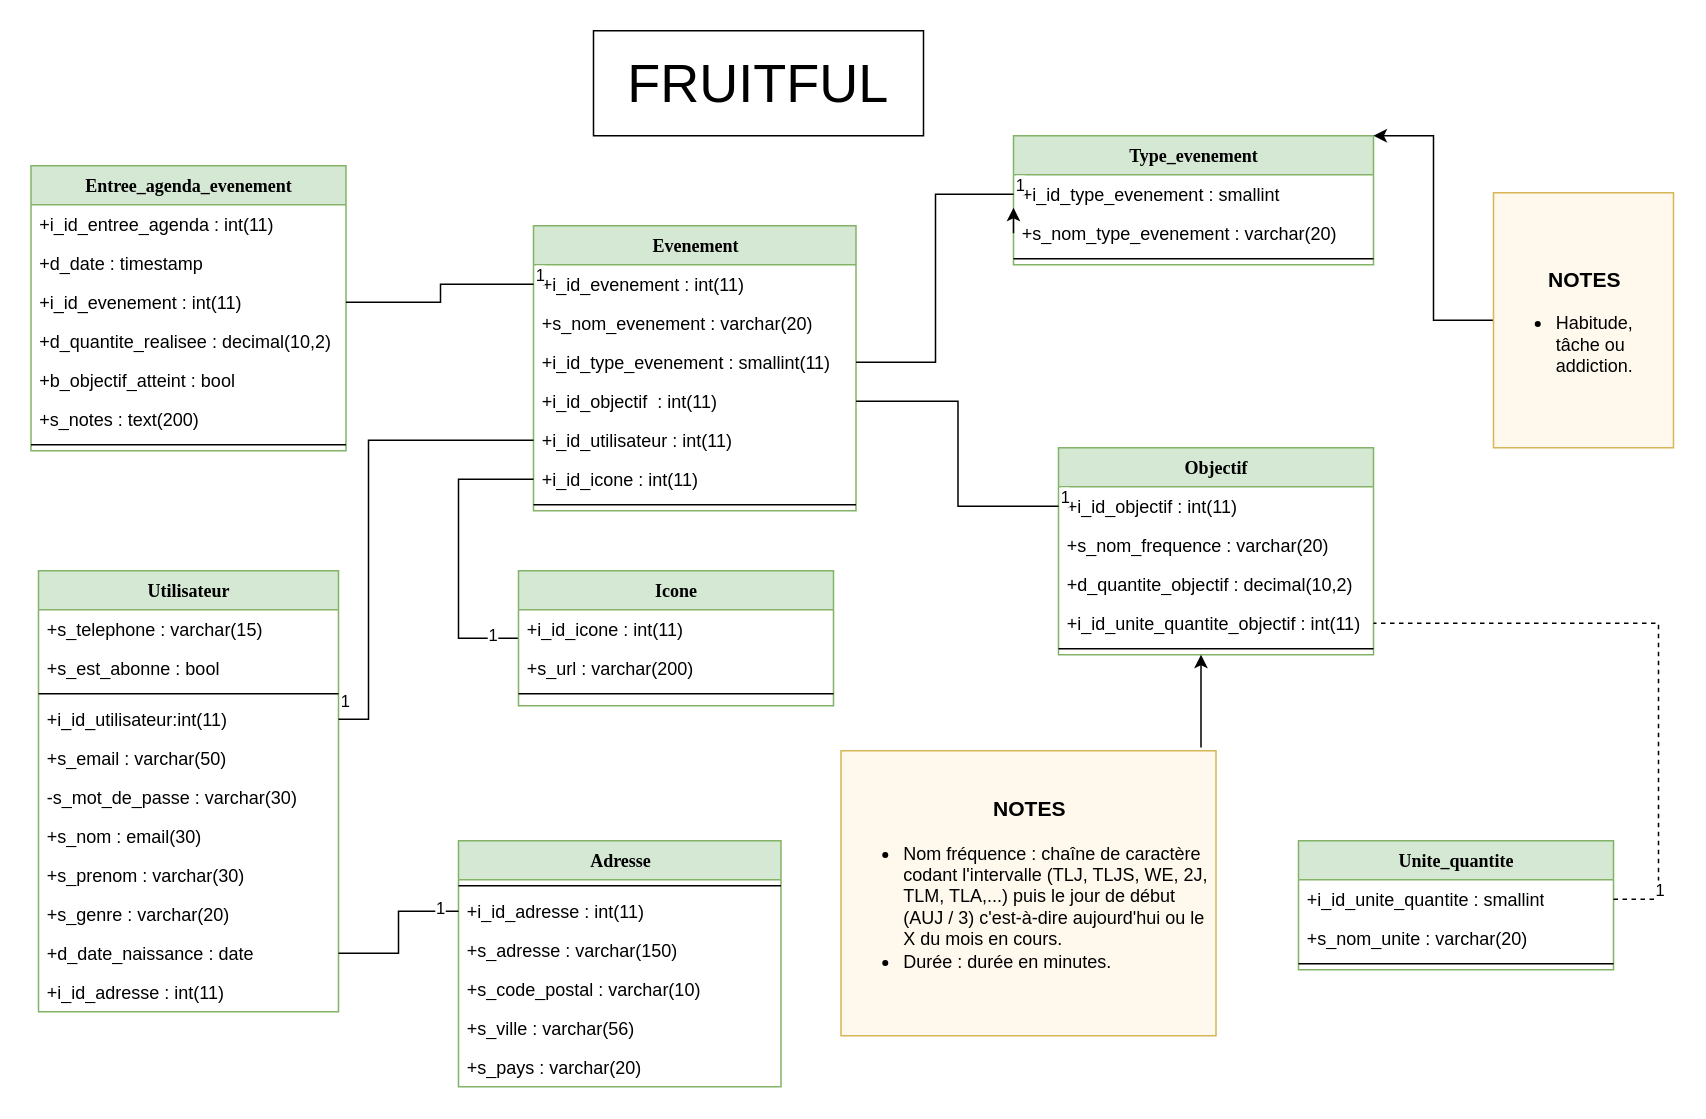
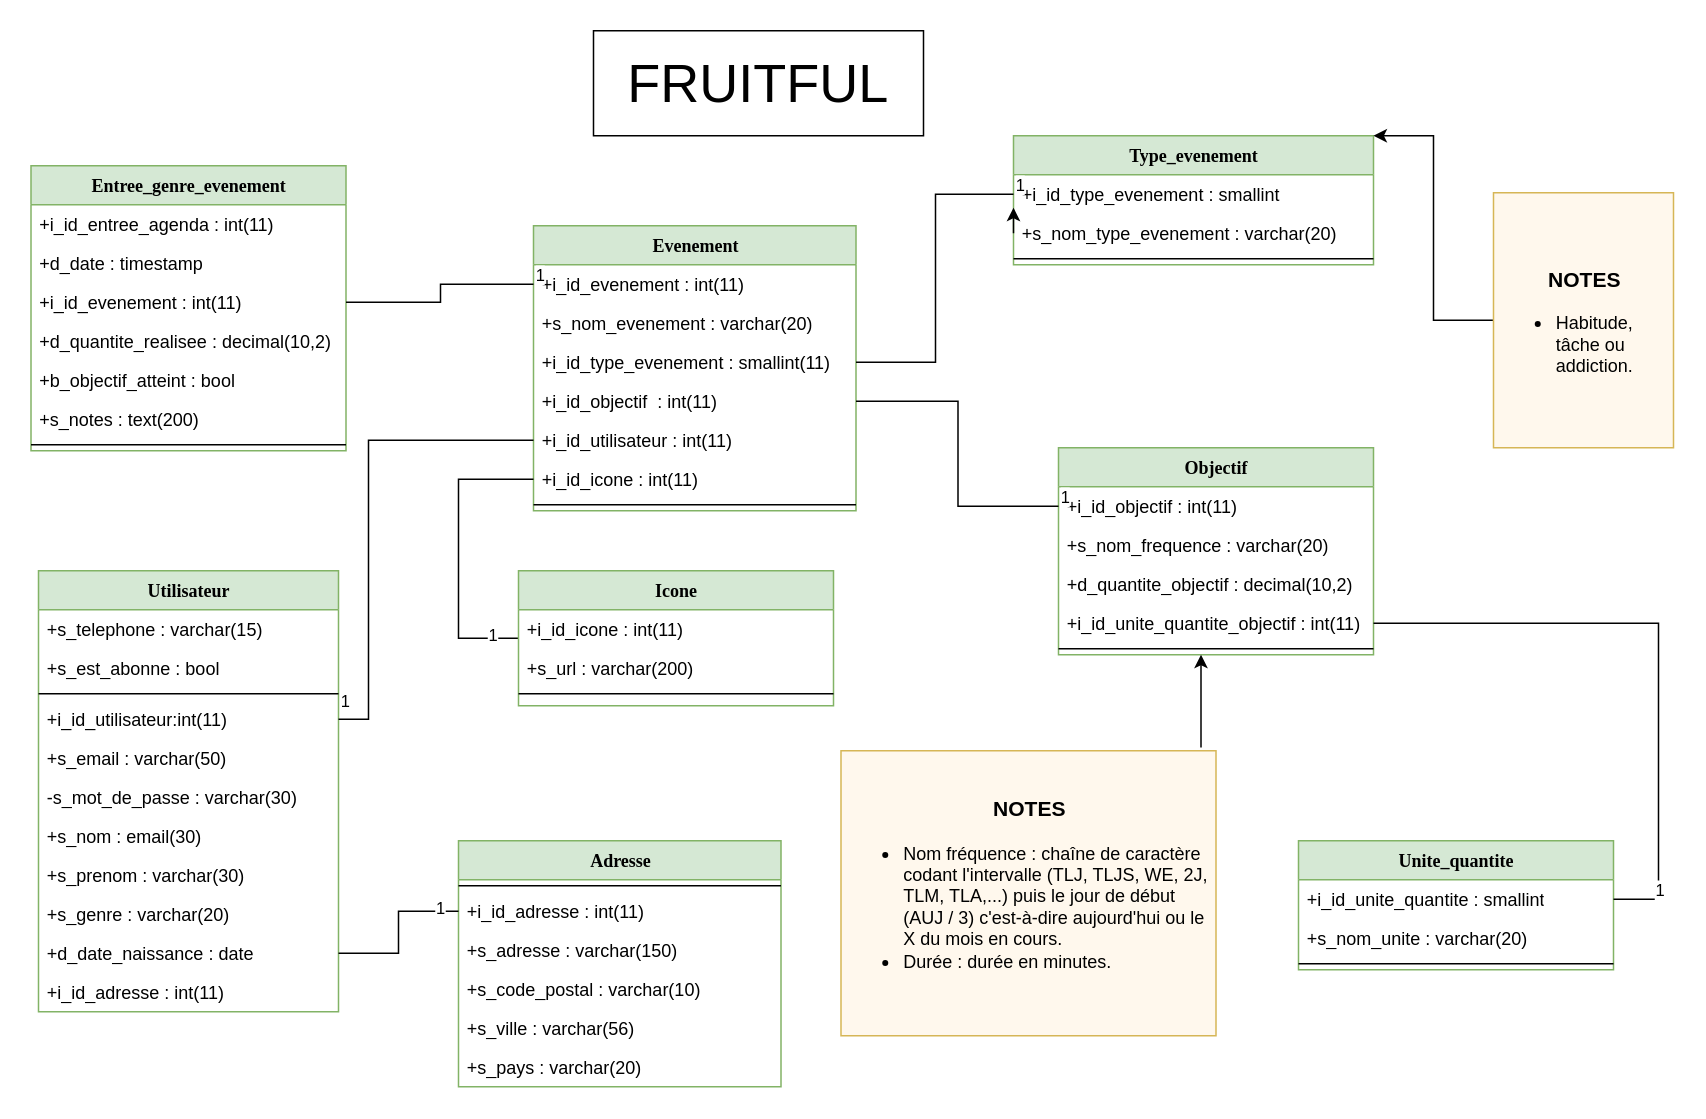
(189, 187) -> (189, 187)
(1645, 623) -> (1645, 623)
